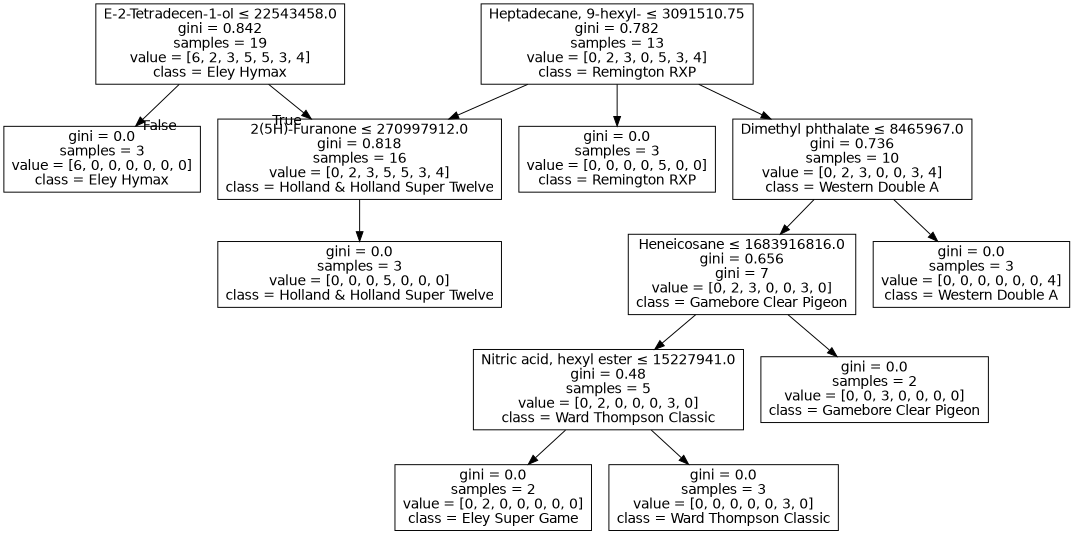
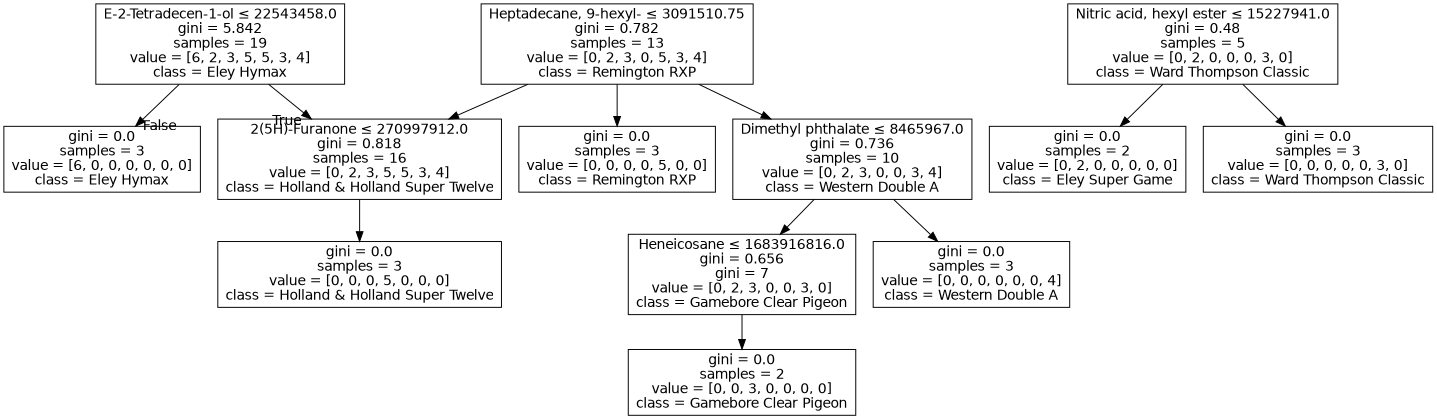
(220, 29) -> (220, 29)
(679, 329) -> none
